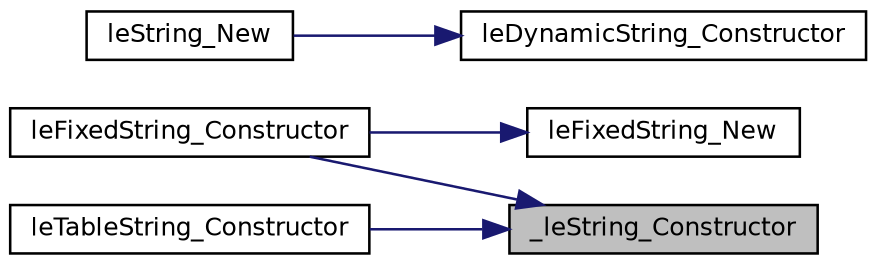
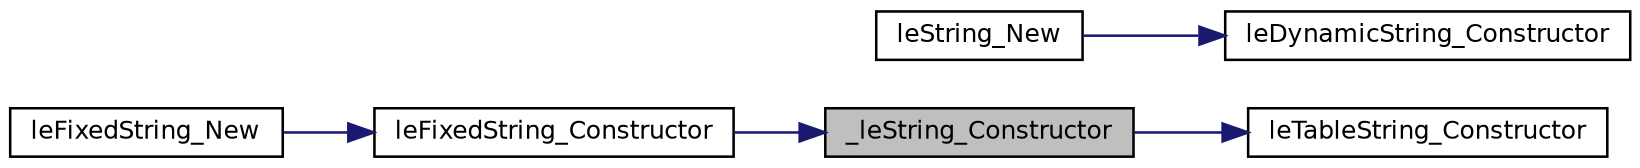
(435, 132) -> (316, 132)
(426, 229) -> (1178, 132)
